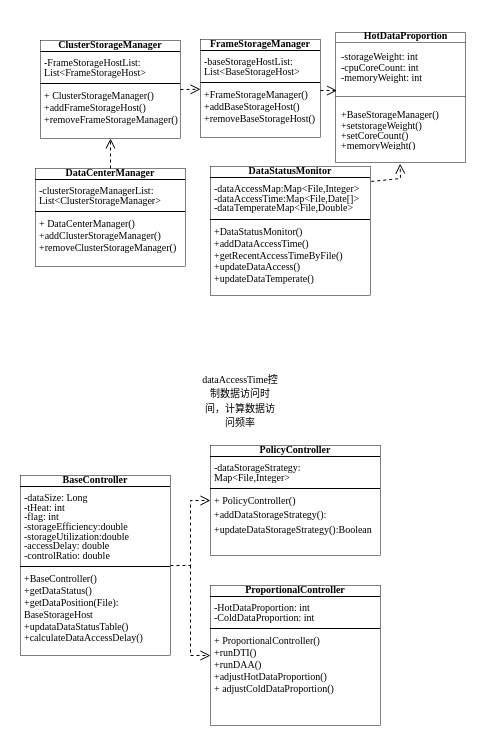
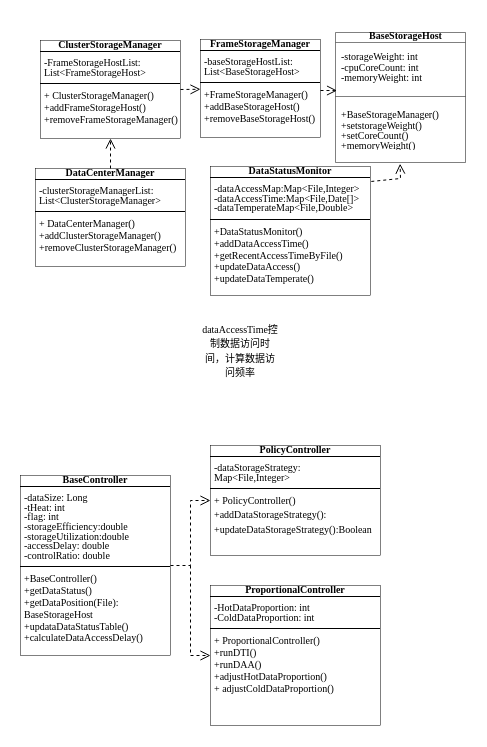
(406, 36) -> (406, 36)
(241, 401) -> (241, 351)
